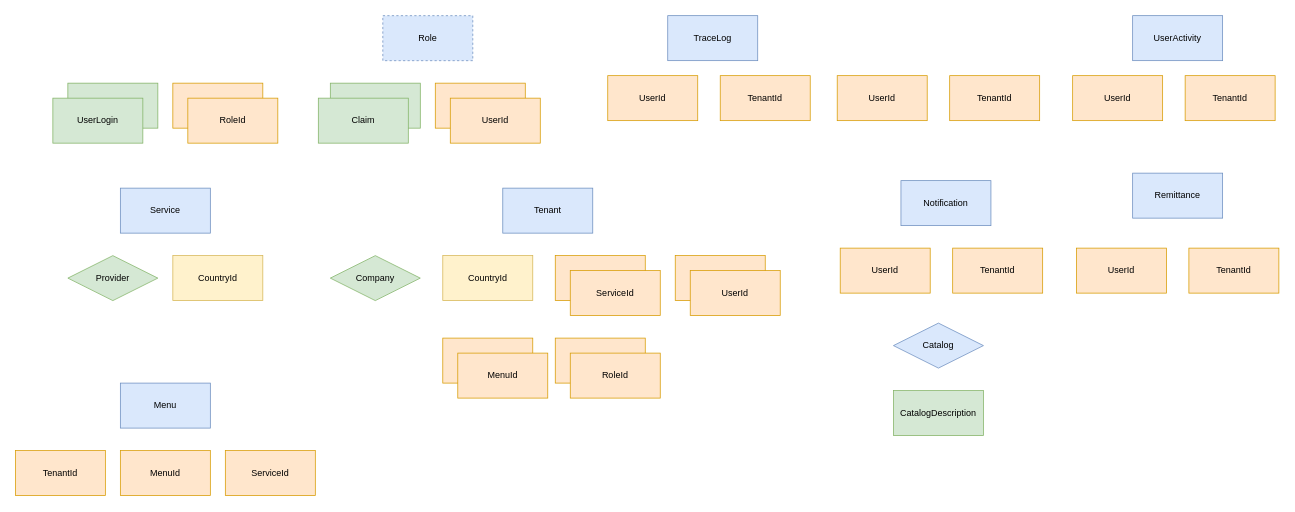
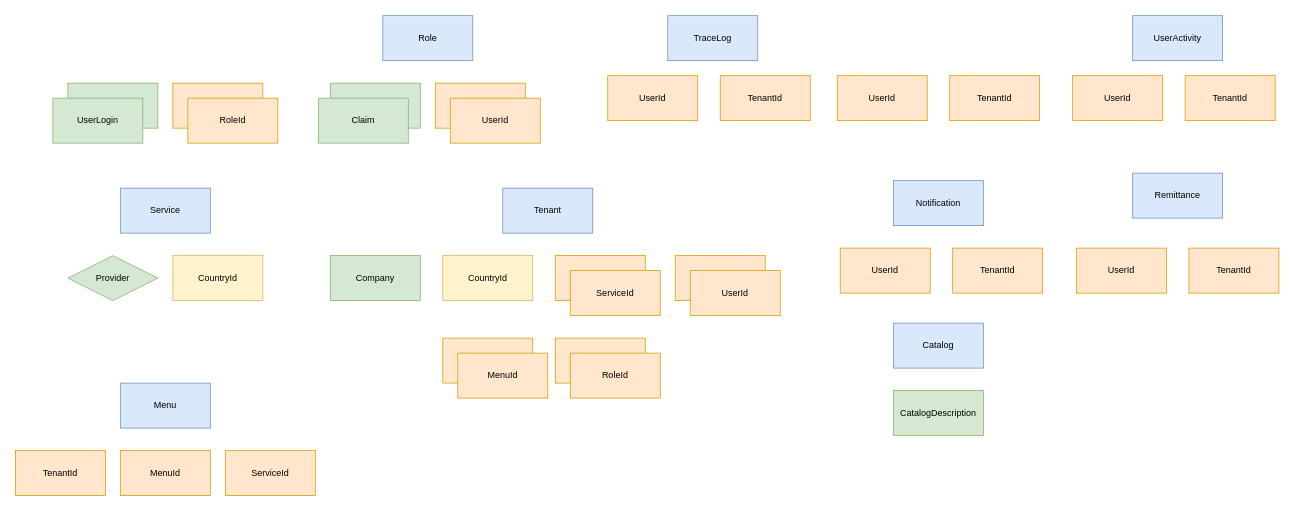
(428, 38) -> (428, 38)
(946, 203) -> (939, 203)
(375, 278) -> (375, 278)
(939, 345) -> (939, 345)
